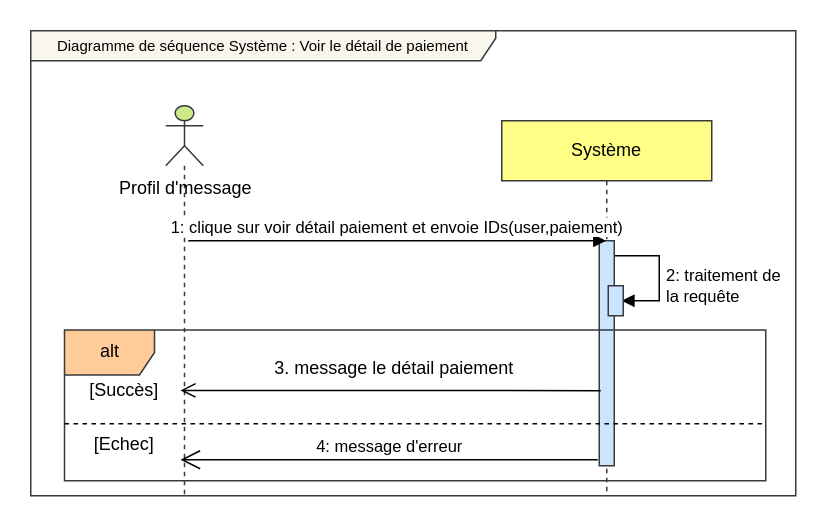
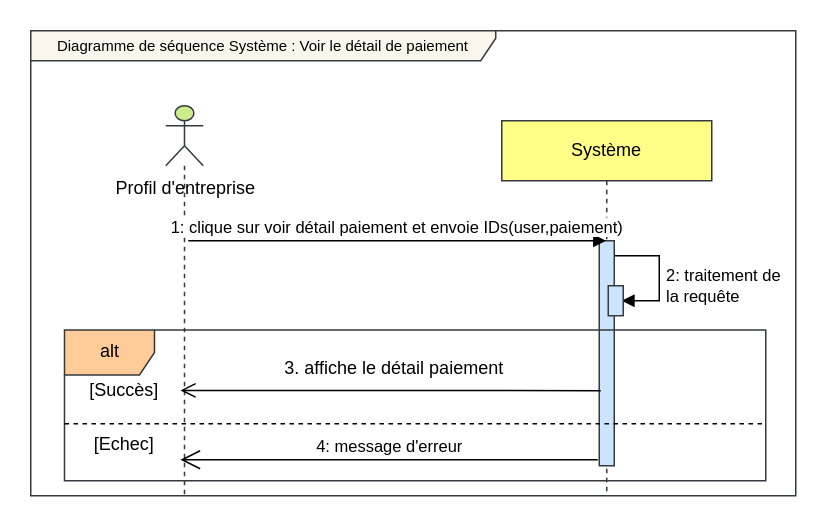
(186, 188) -> (186, 188)
(395, 368) -> (395, 368)
